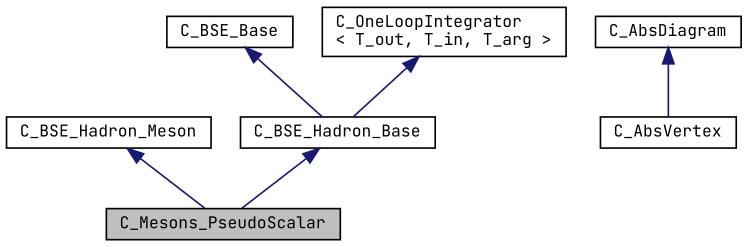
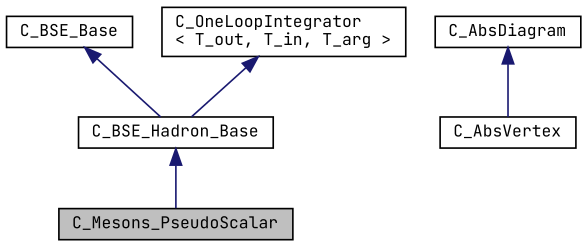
(109, 133) -> none
